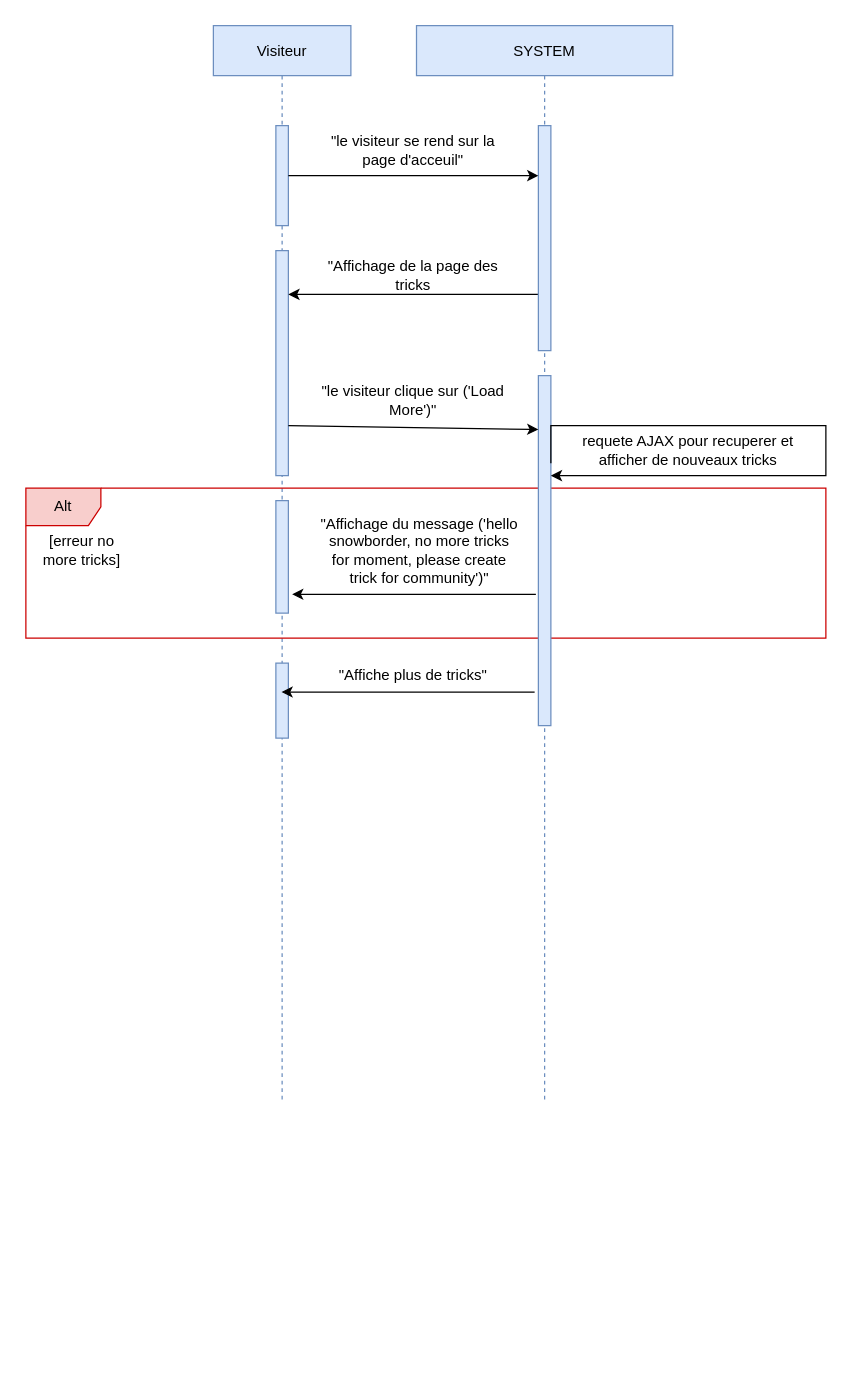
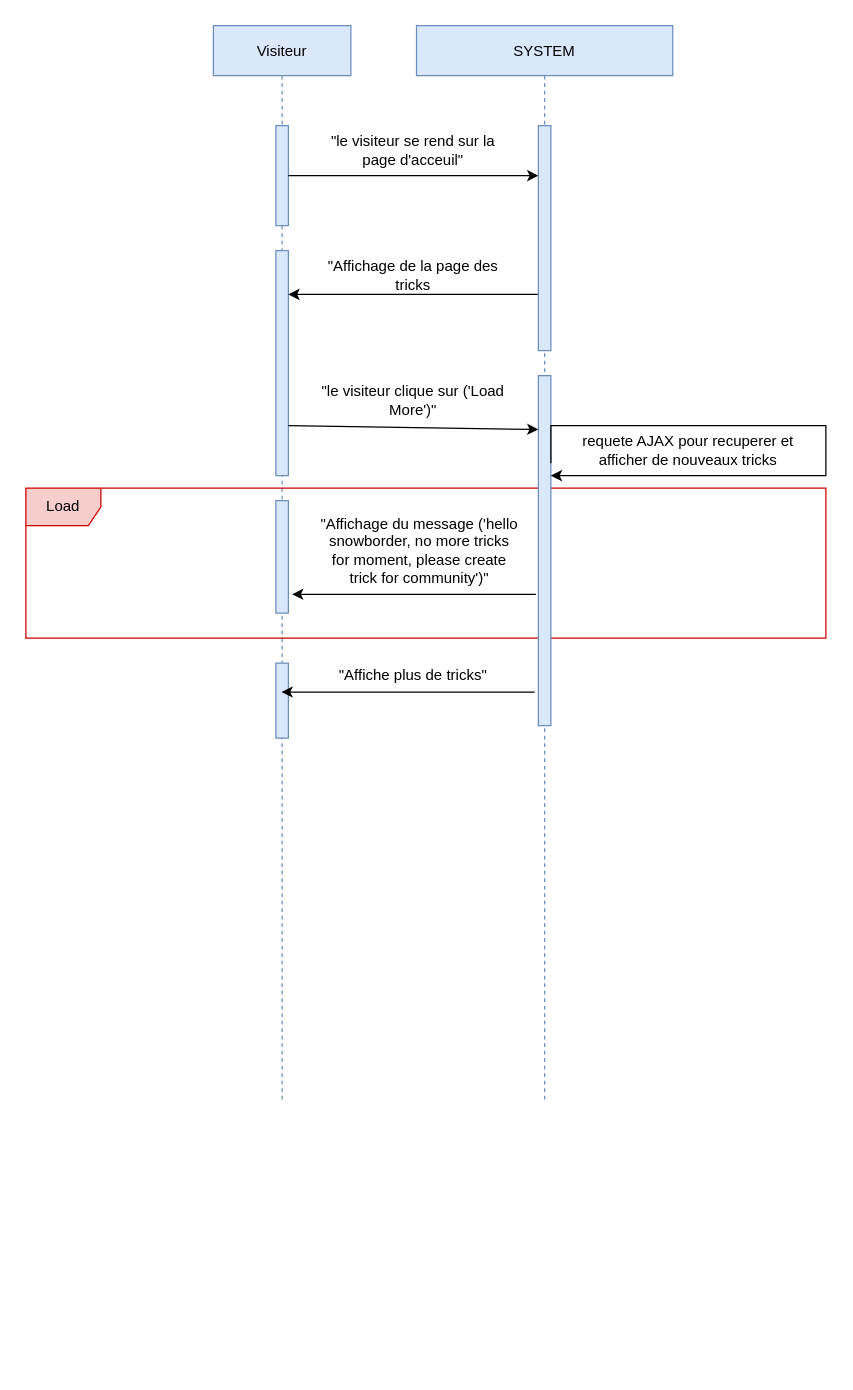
(63, 507) -> (63, 507)
(82, 551) -> none
